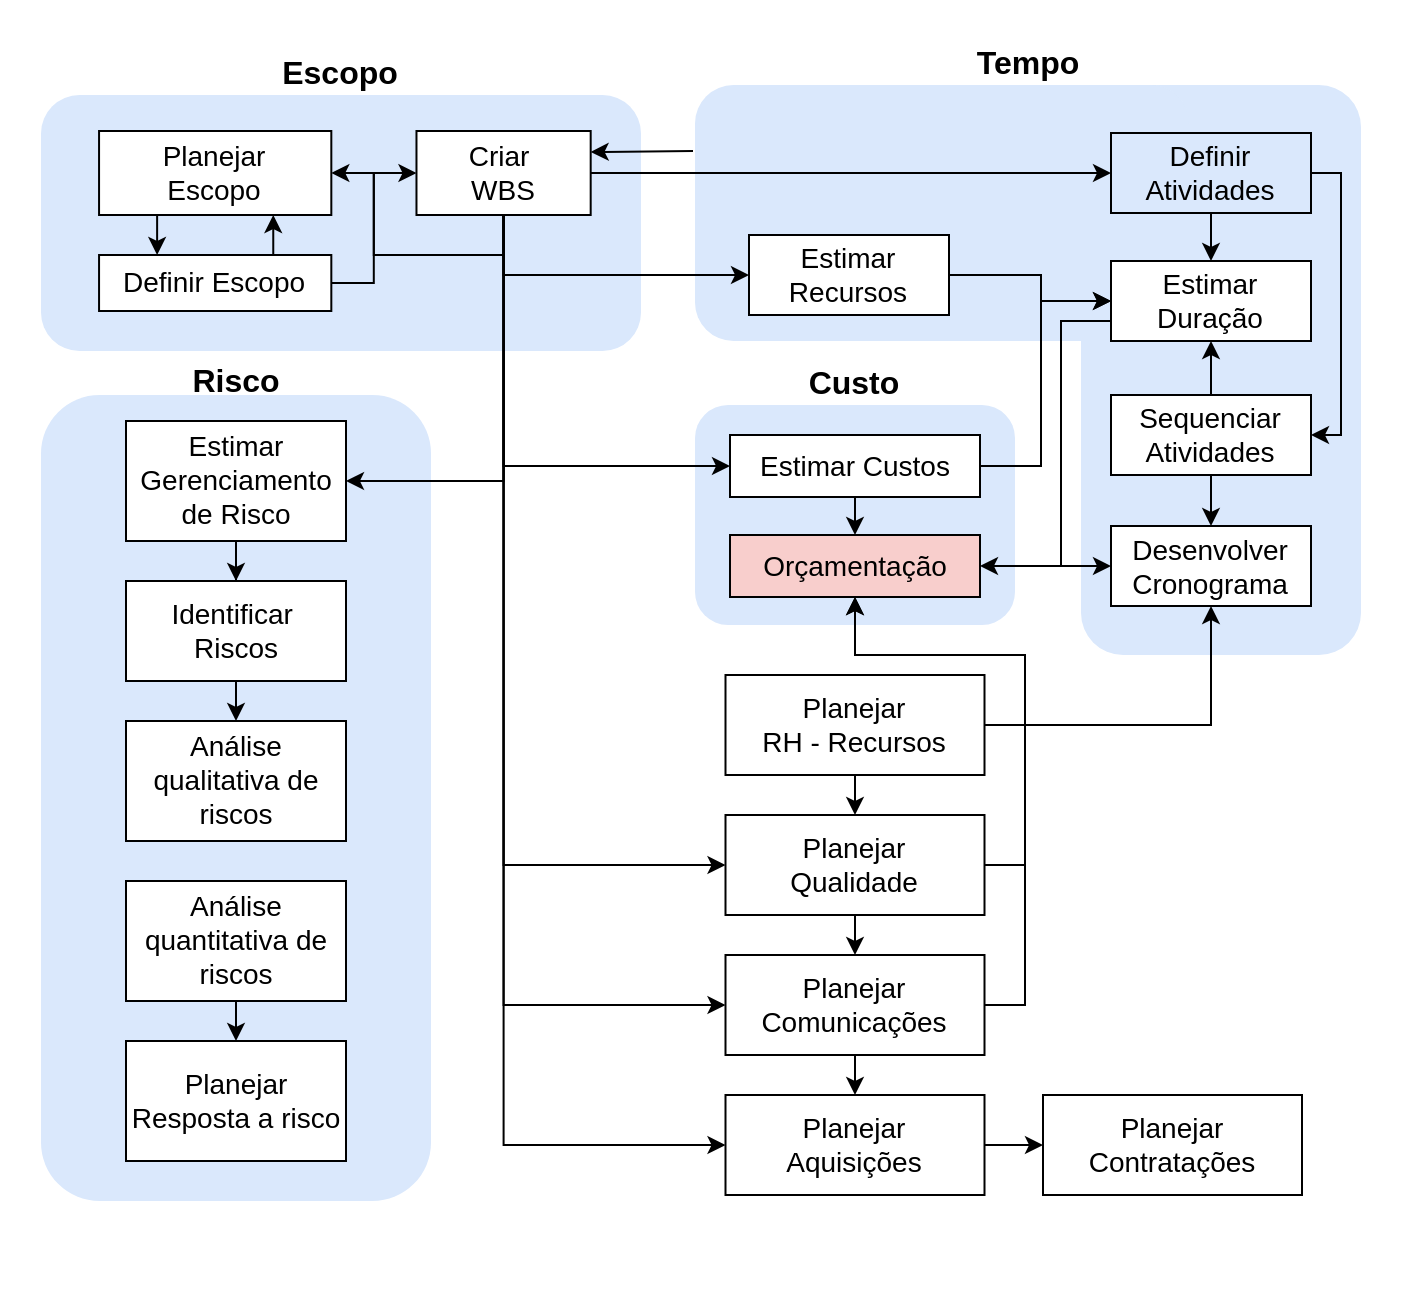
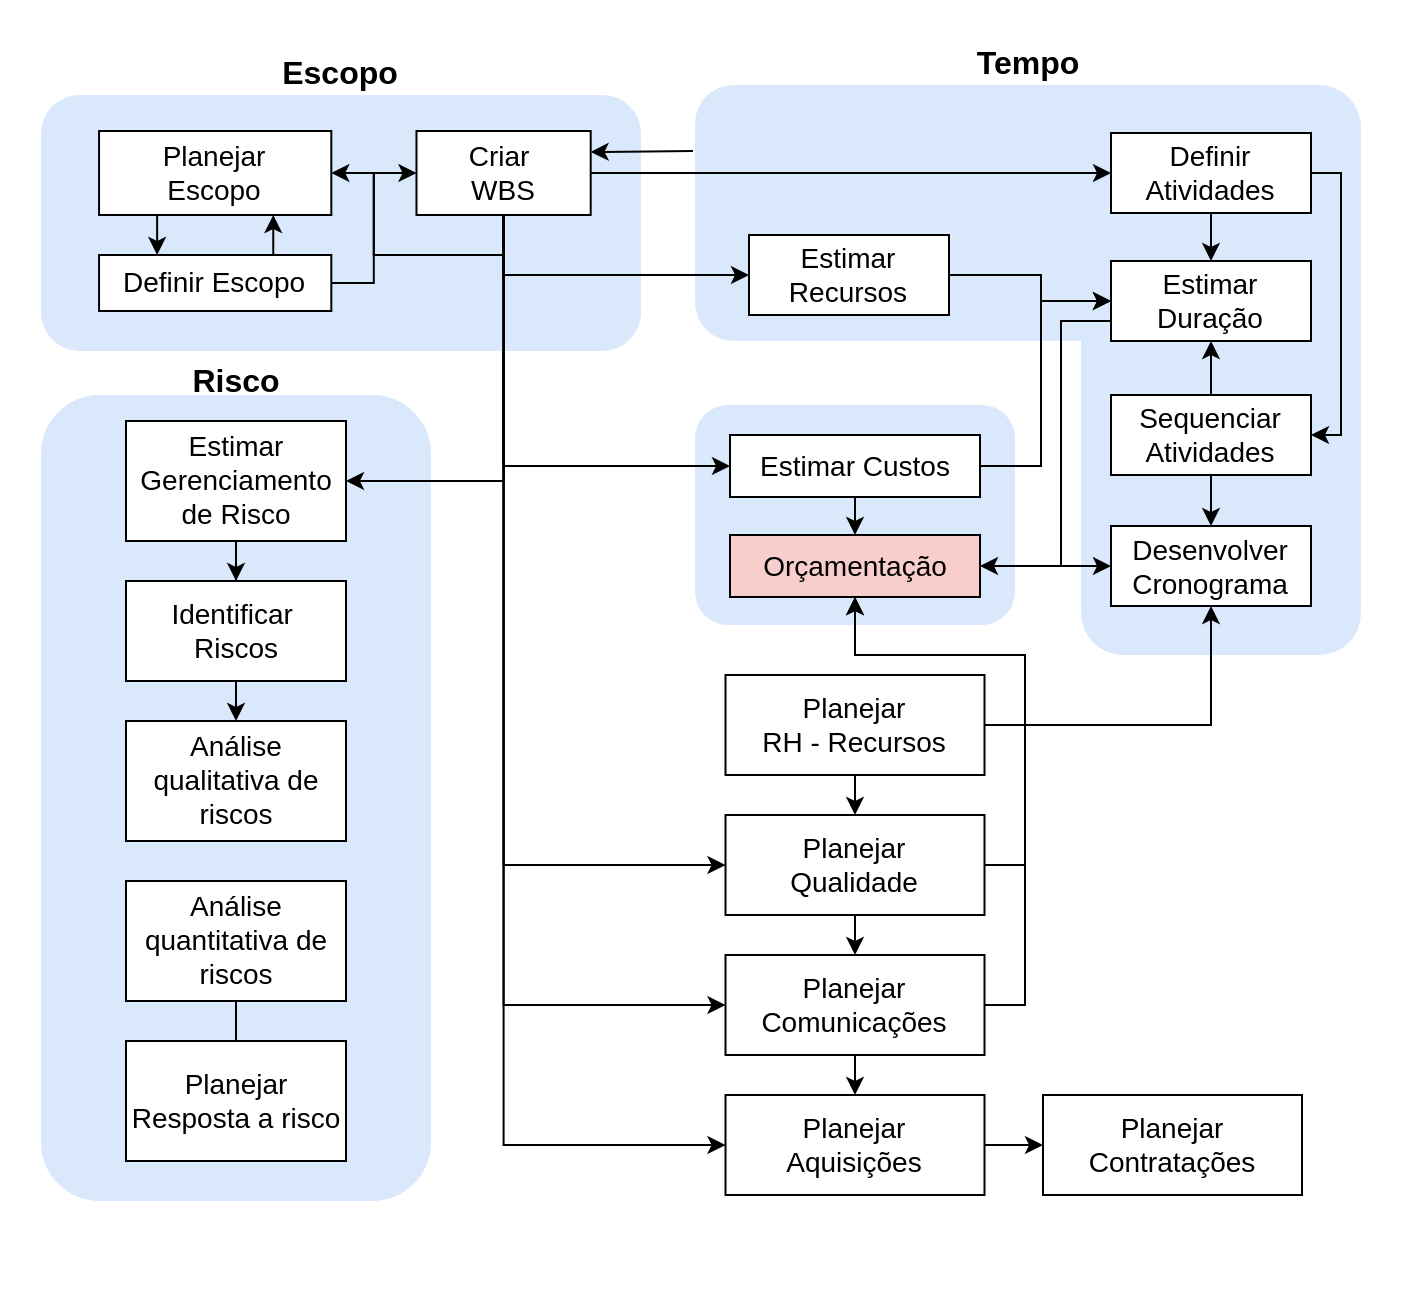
(1211, 173) -> (1211, 173)
(855, 383) -> none
(236, 1026) -> (236, 1031)
